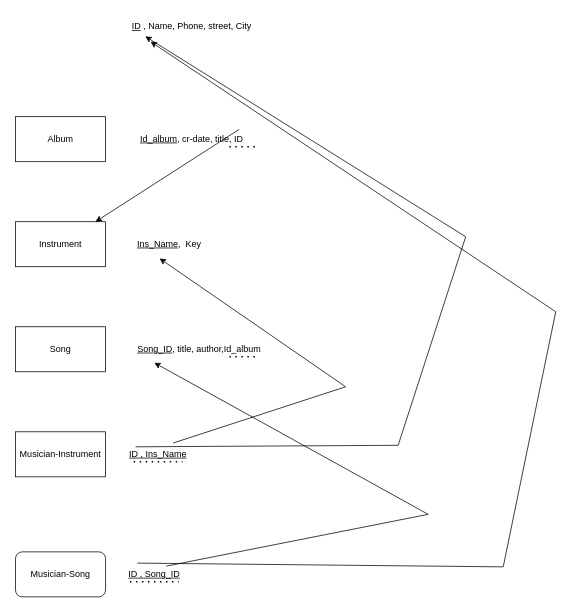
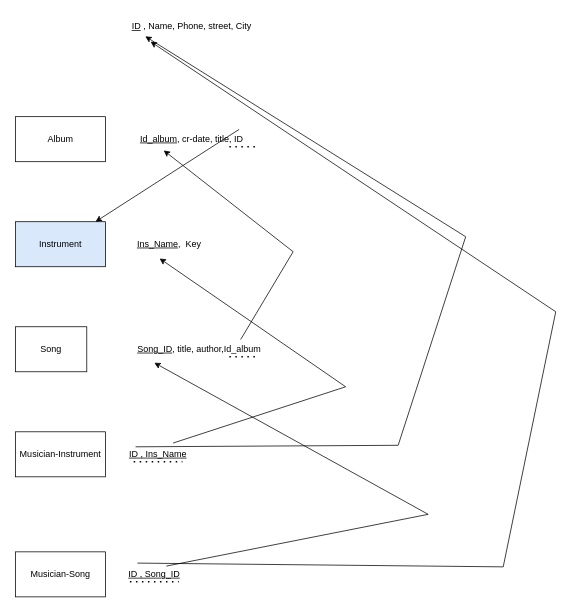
none -> (271, 234)
(60, 244) -> (60, 244)
(60, 349) -> (51, 349)
(60, 574) -> (60, 574)
